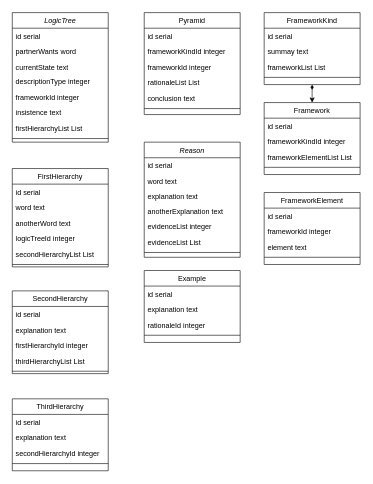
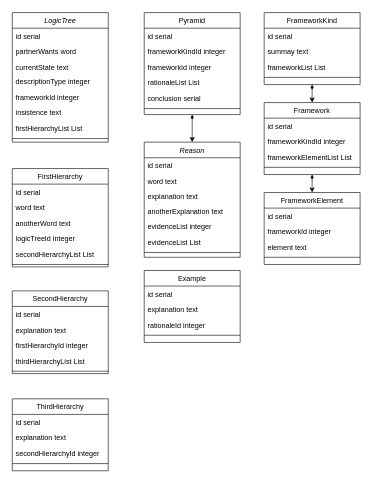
(175, 98) -> (177, 98)
none -> (192, 136)
none -> (312, 180)
